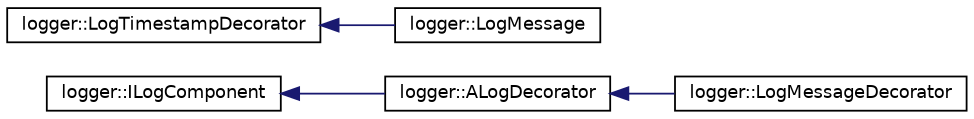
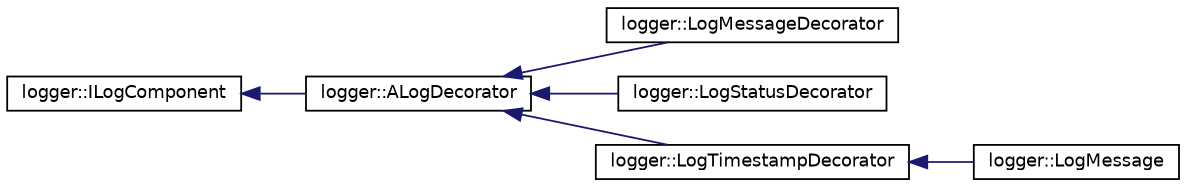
none -> (752, 94)
none -> (595, 130)
